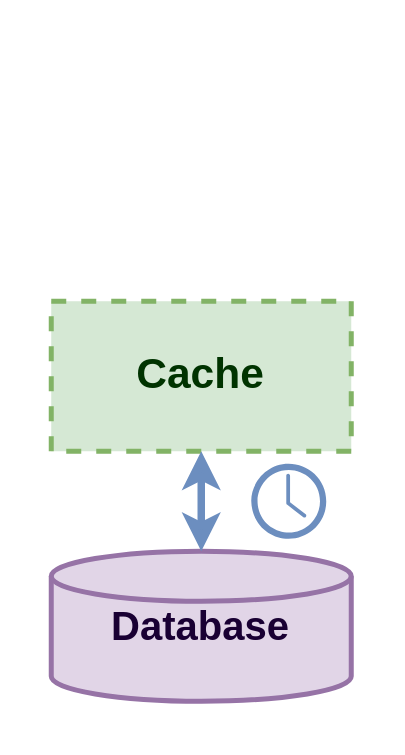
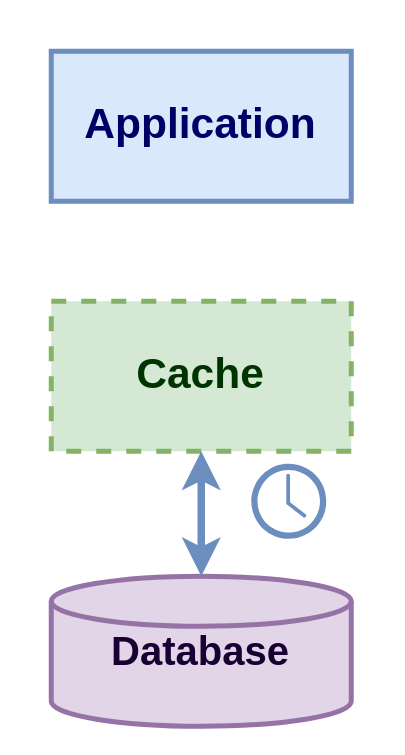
none -> (201, 126)
(201, 626) -> (201, 651)
